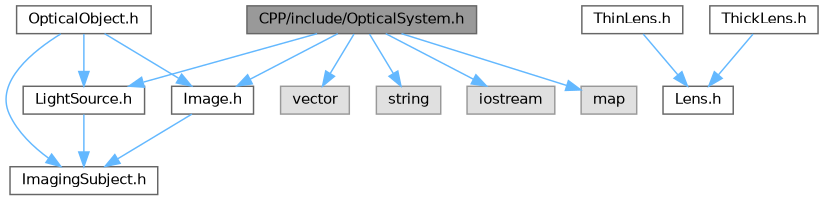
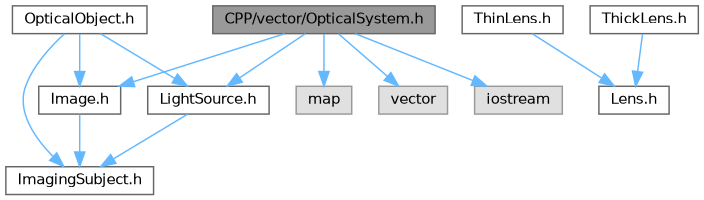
(362, 20) -> (324, 20)
(409, 100) -> none
